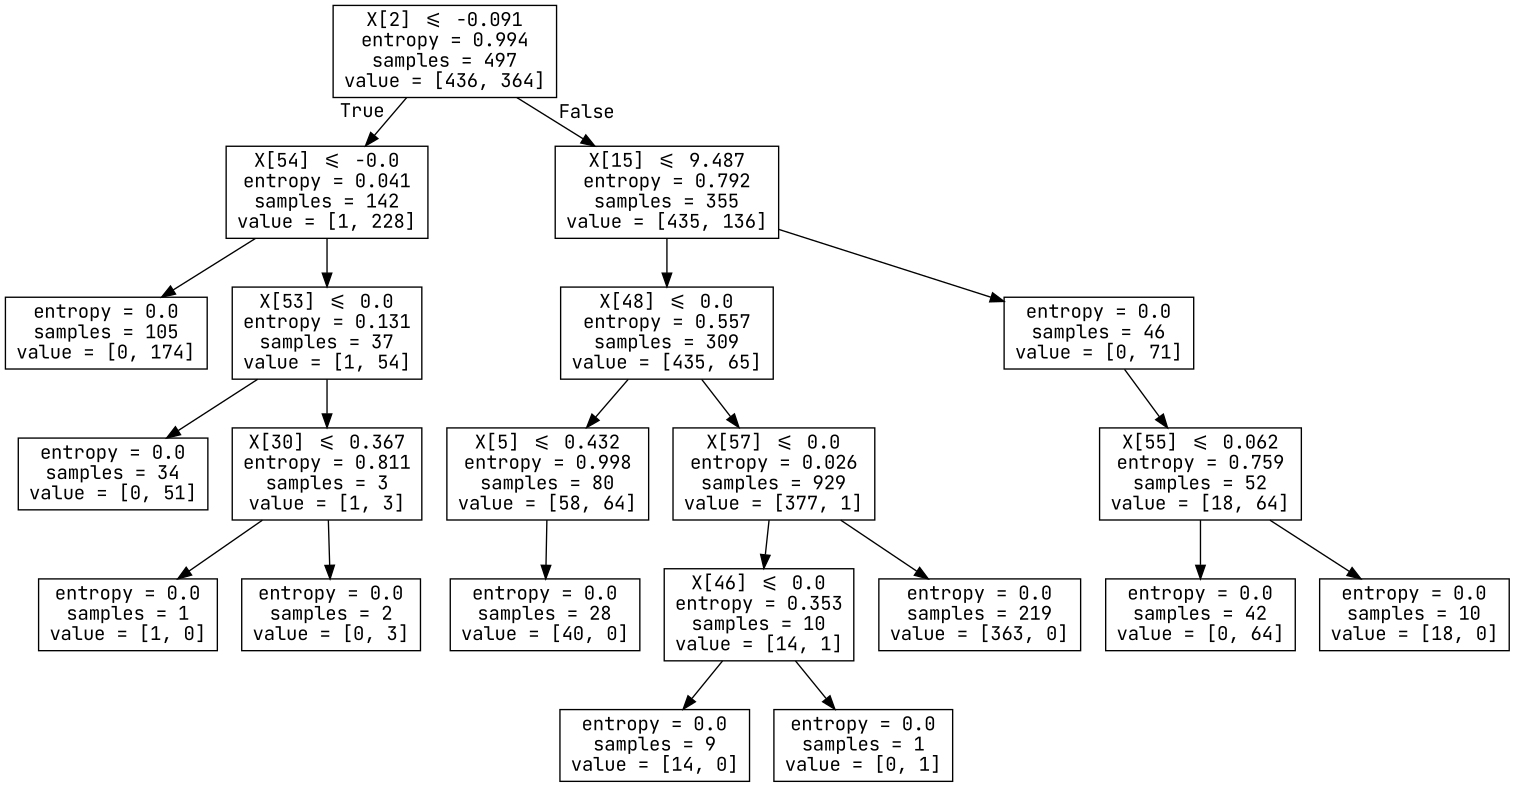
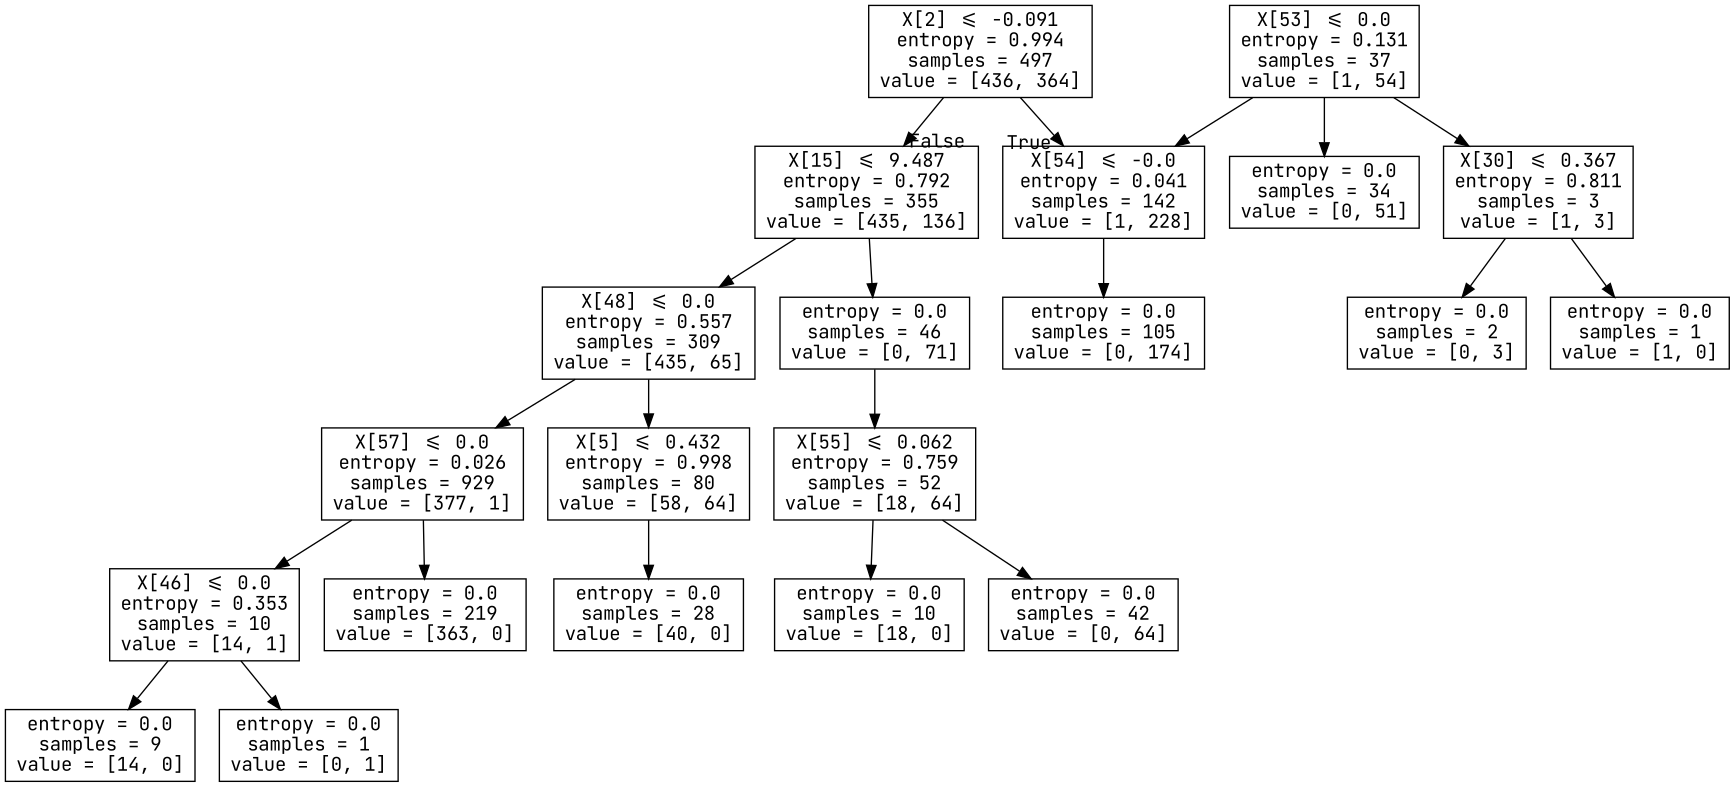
(327, 256) -> (1220, 118)
